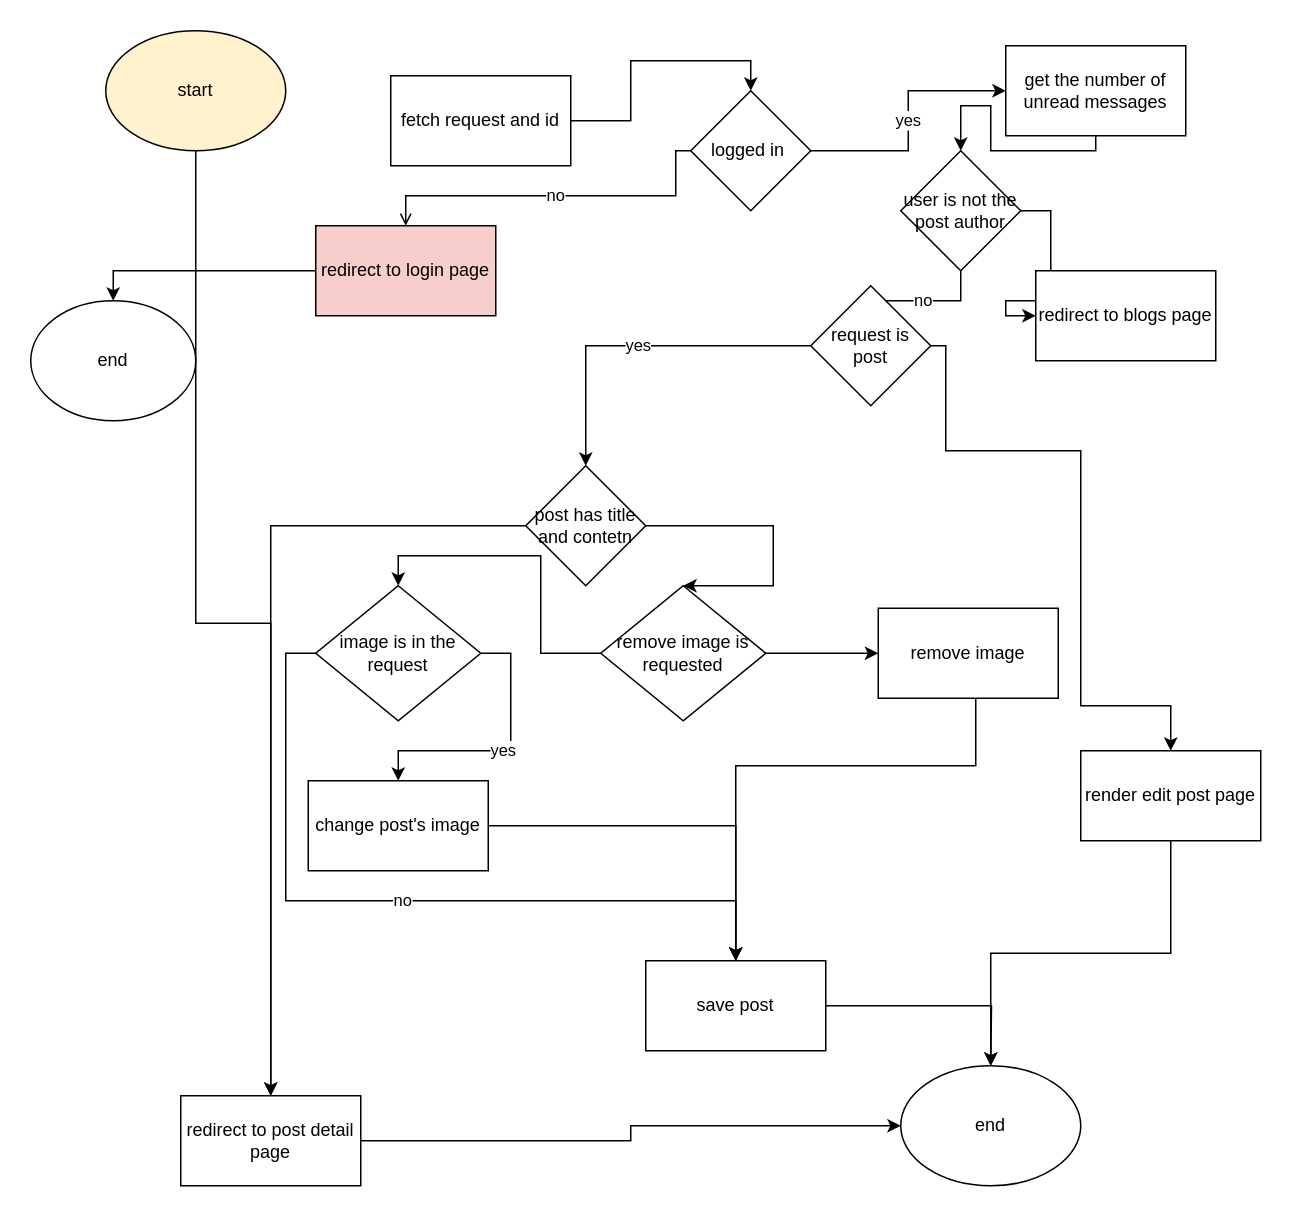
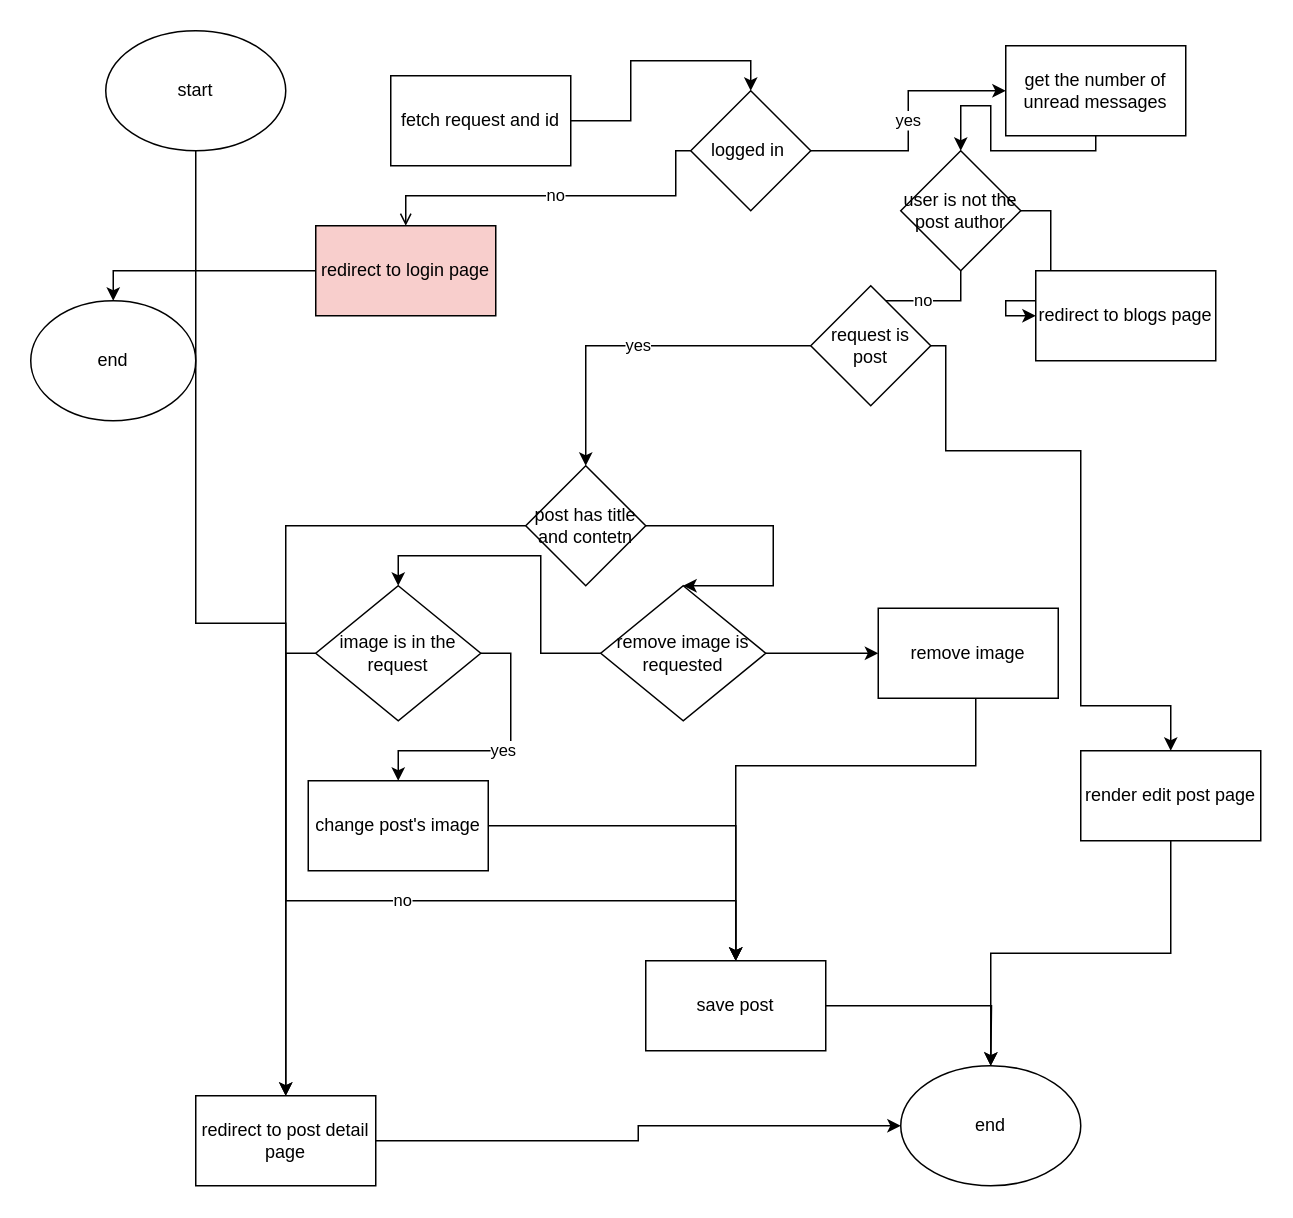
(196, 91) -> (196, 91)
(271, 1141) -> (286, 1141)
